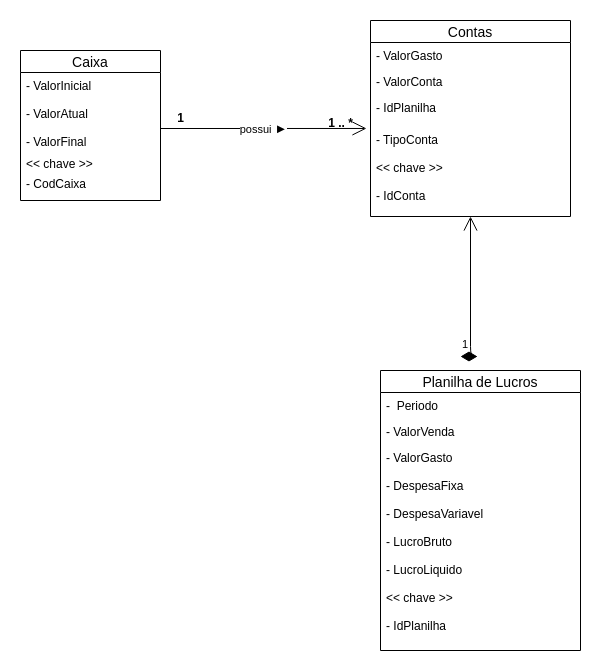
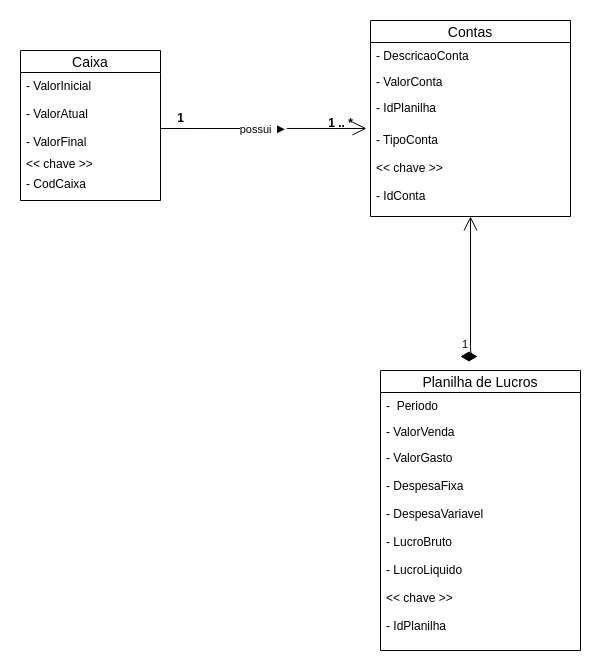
(413, 56) -> (427, 56)
